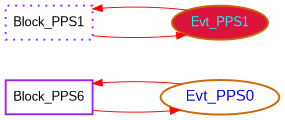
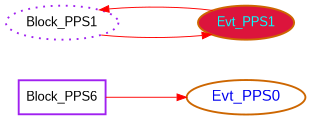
(49, 23) -> (62, 23)
(142, 82) -> none
